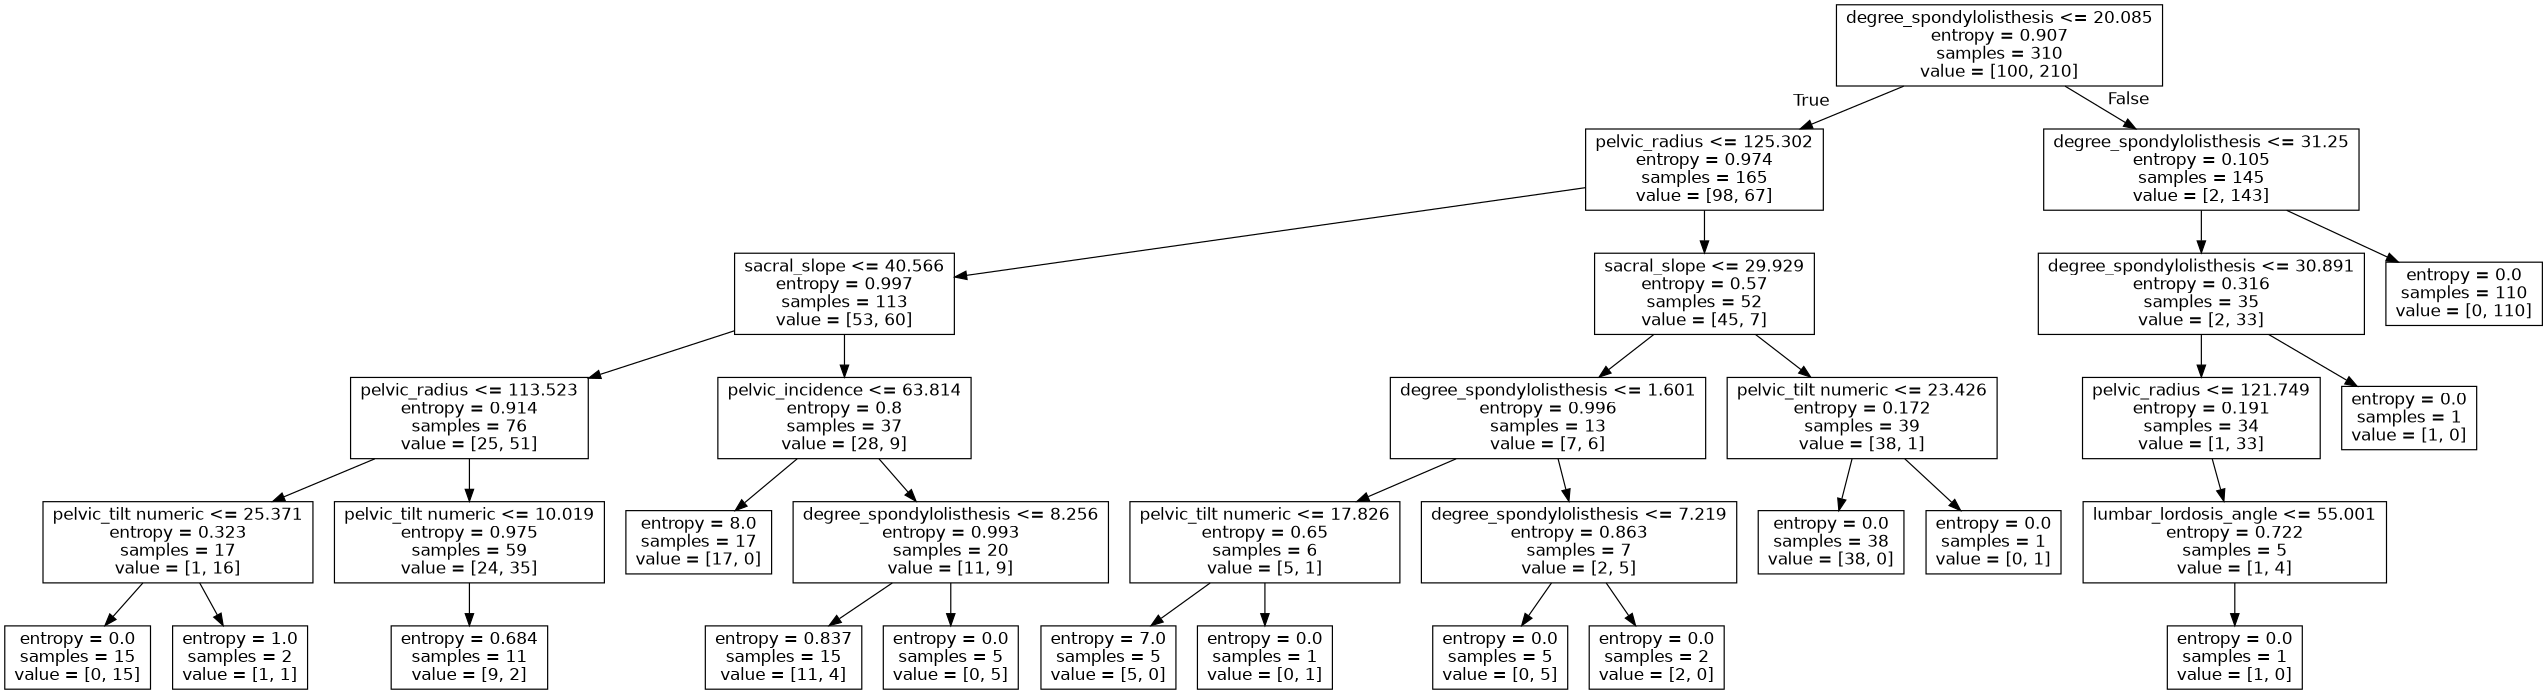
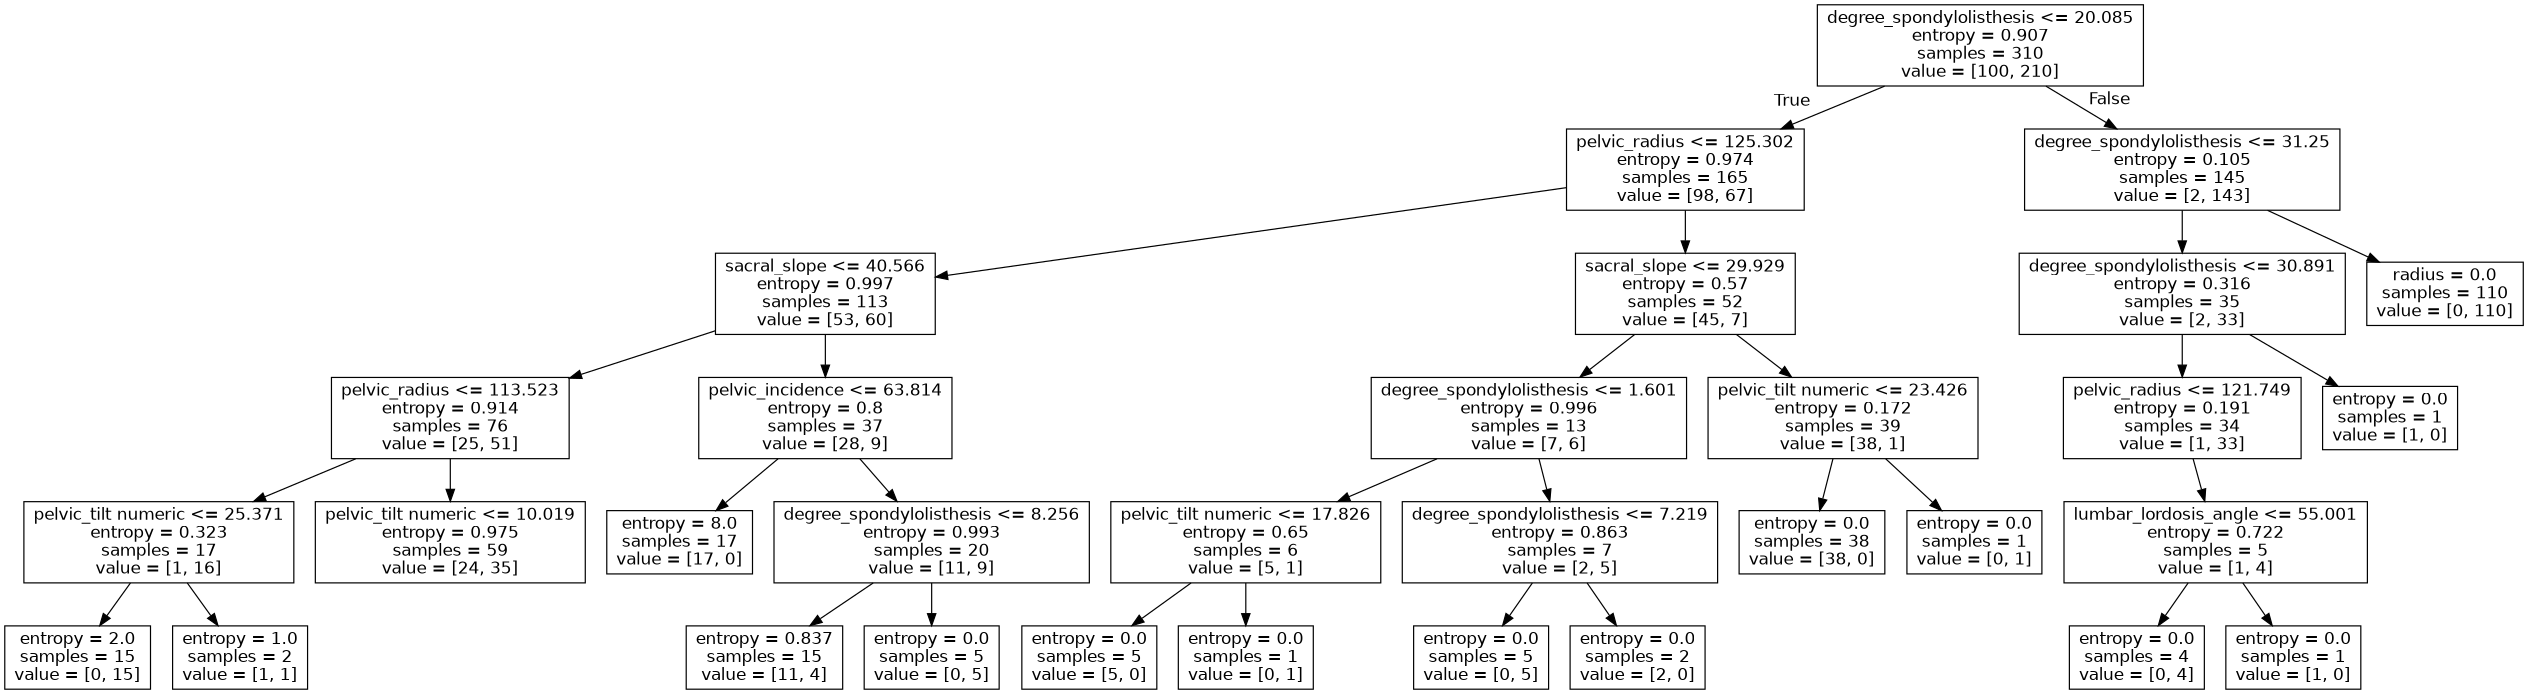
(2464, 294) -> (2445, 294)
(78, 658) -> (78, 658)
(469, 658) -> none
(1108, 658) -> (1089, 658)
none -> (2137, 658)
